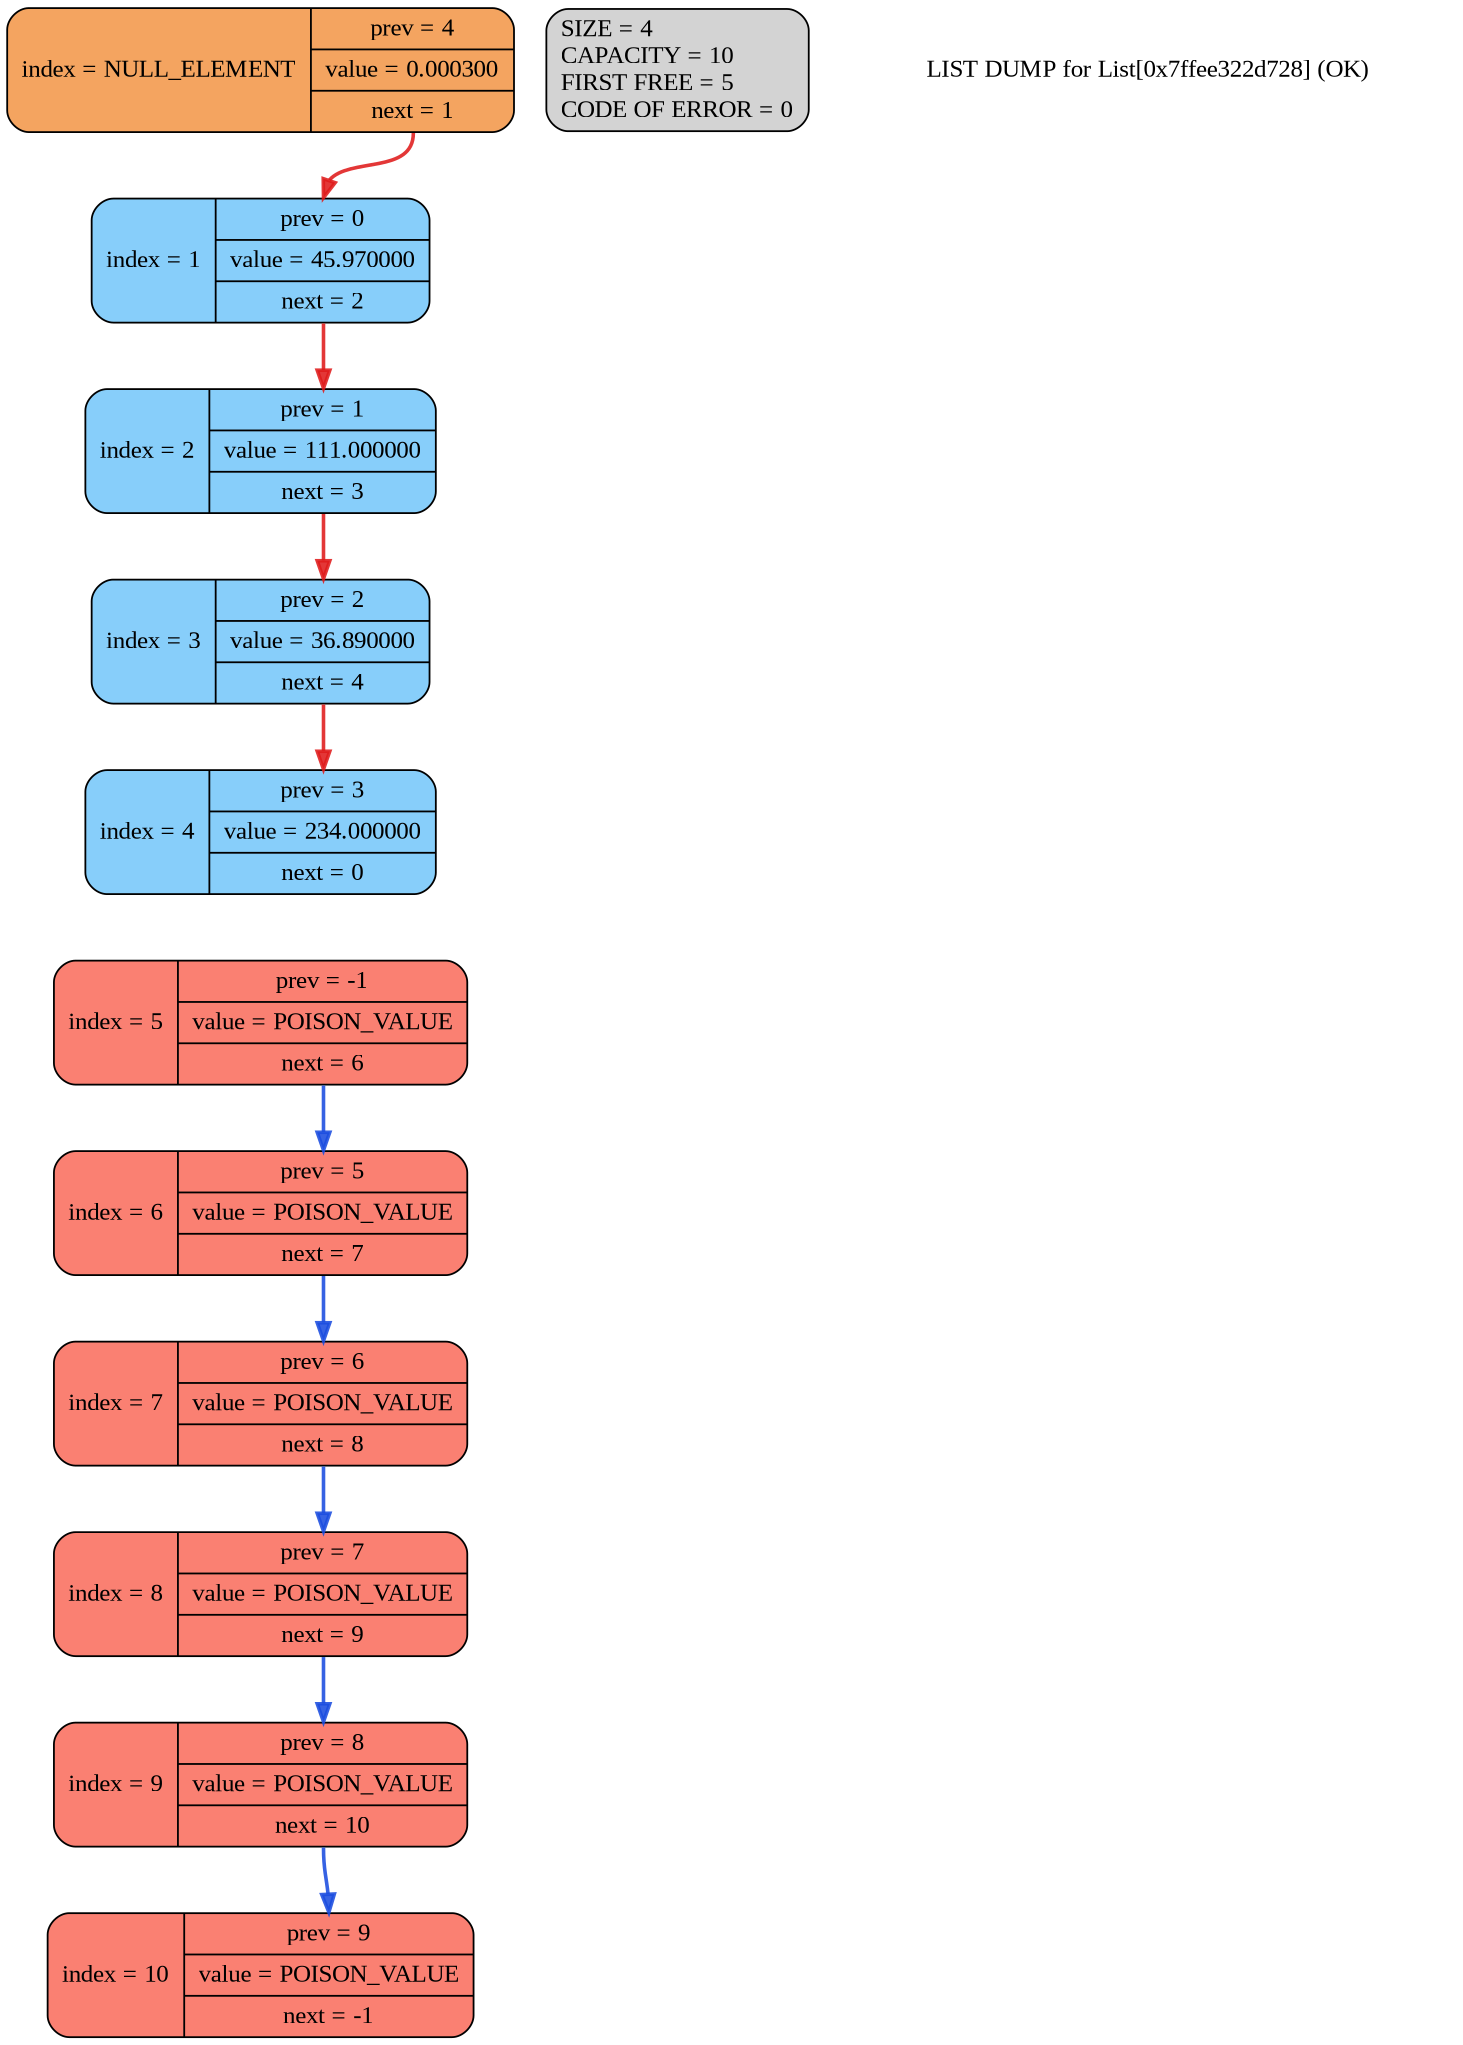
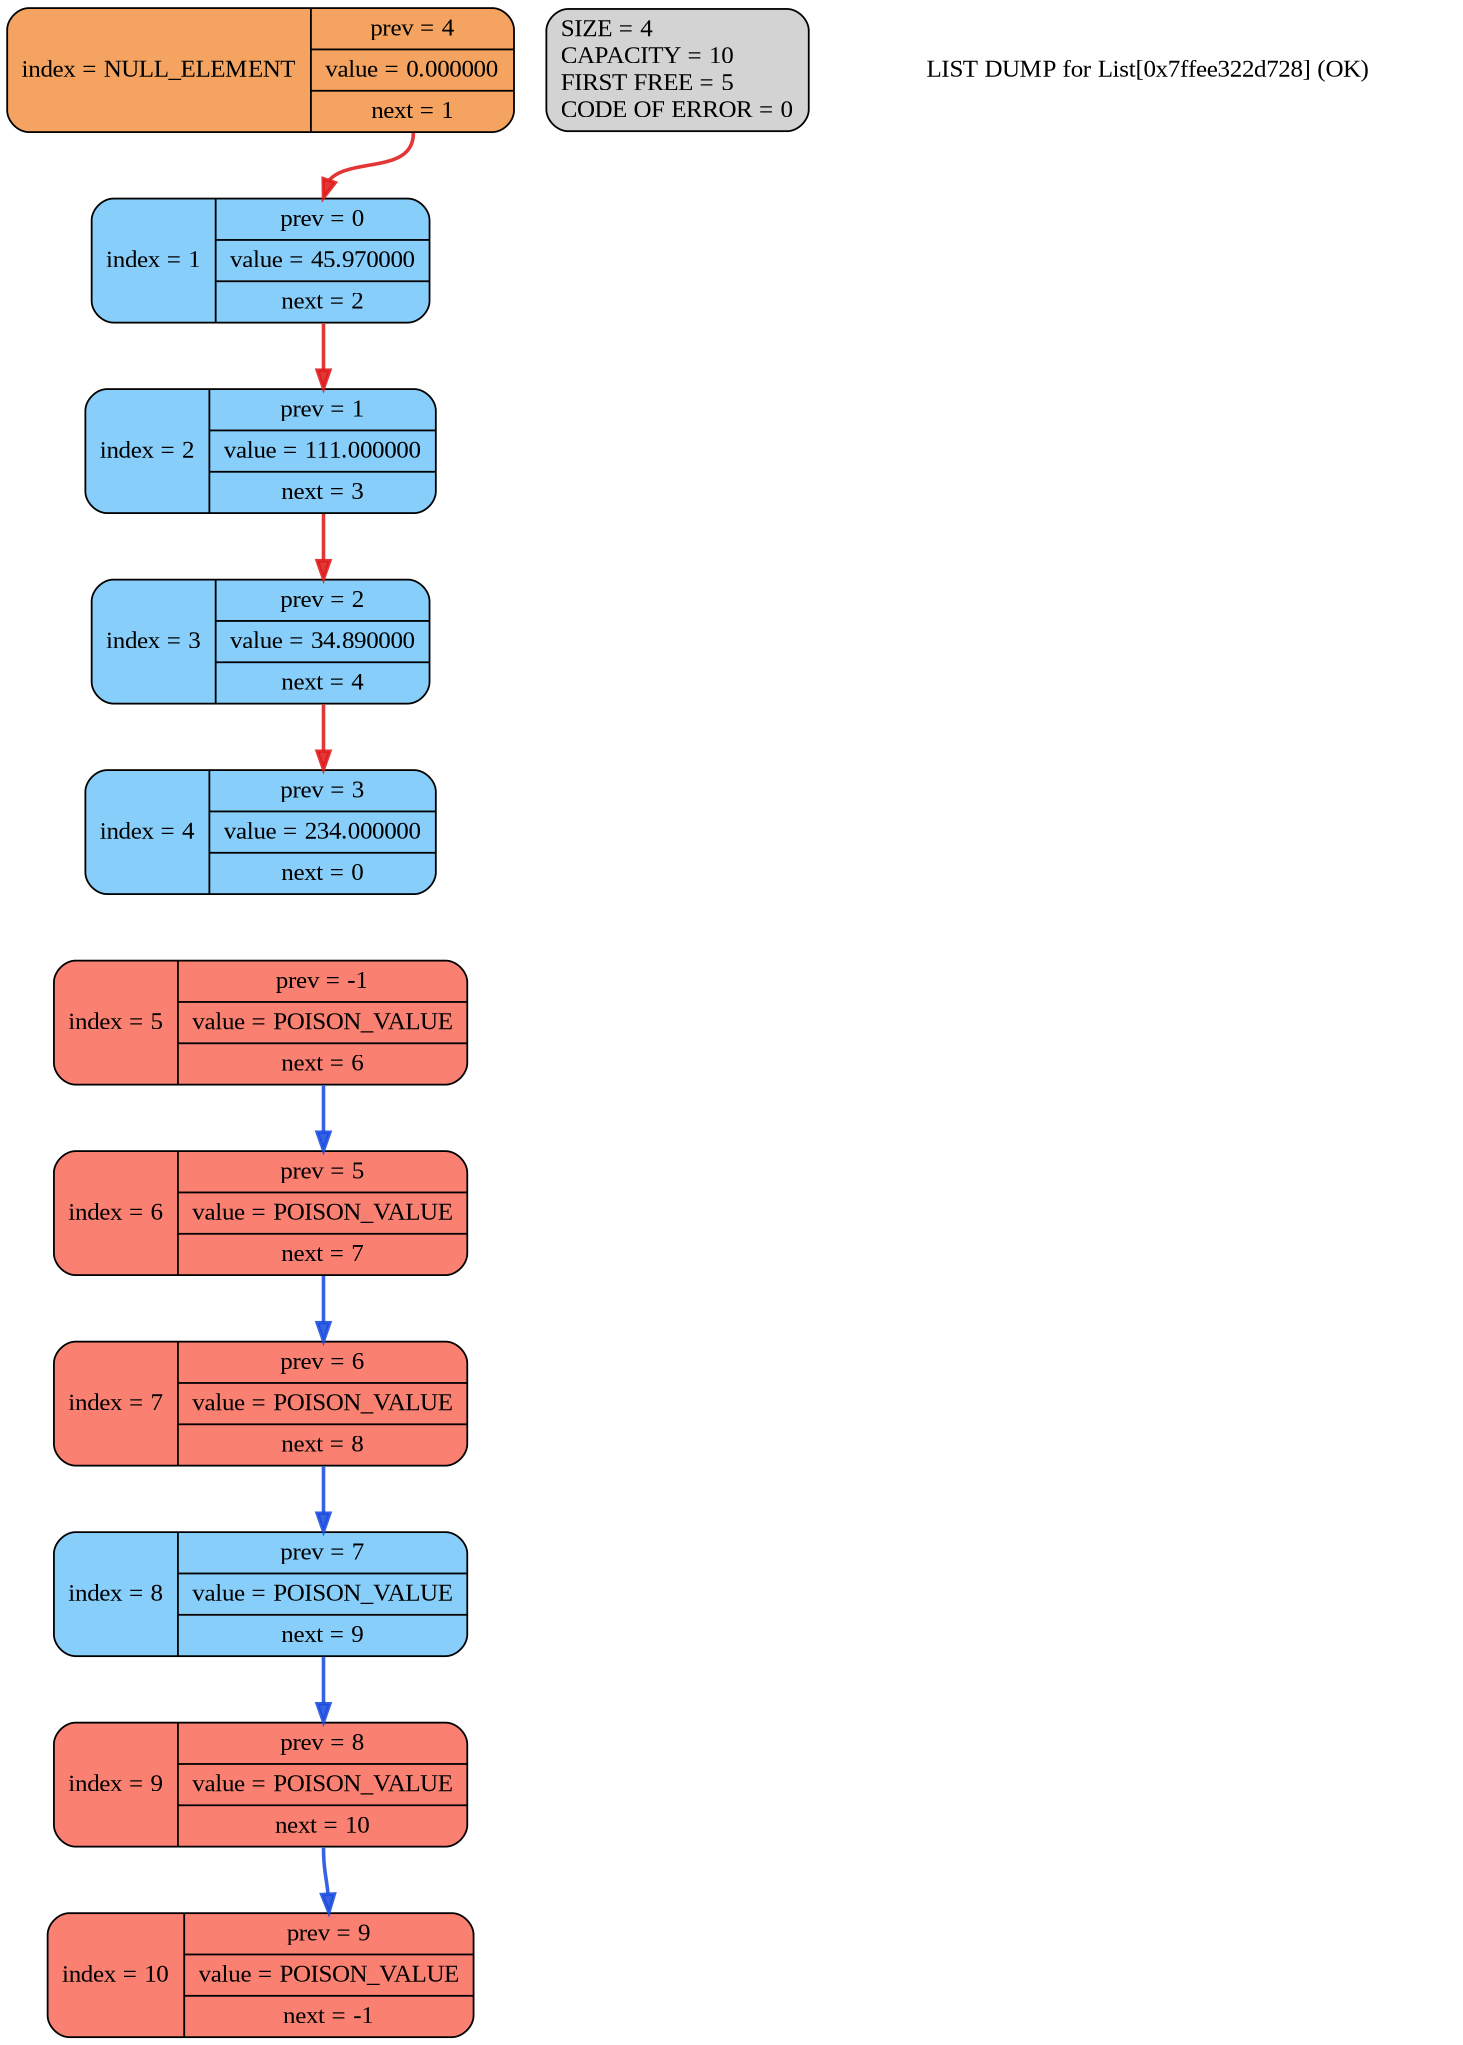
(412, 69) -> (412, 69)
(323, 641) -> (323, 641)
(261, 1594) -> (261, 1594)
